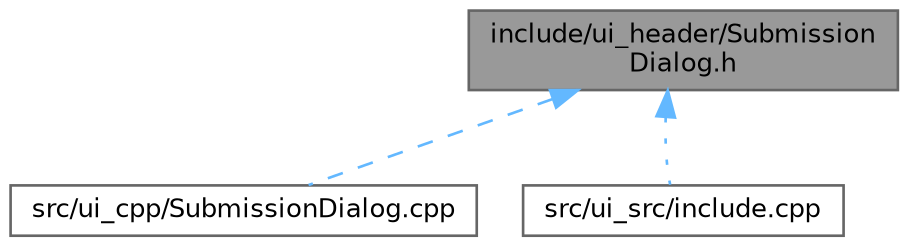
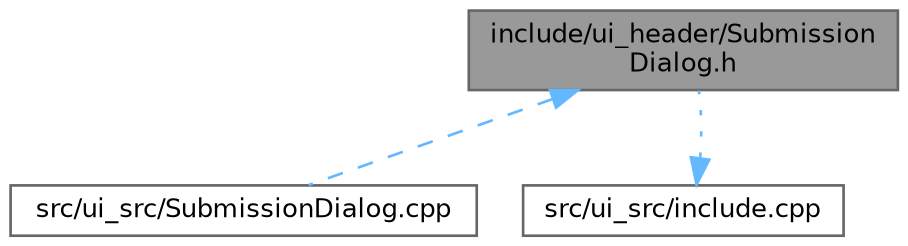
(666, 151) -> (701, 124)
(244, 211) -> (244, 211)
